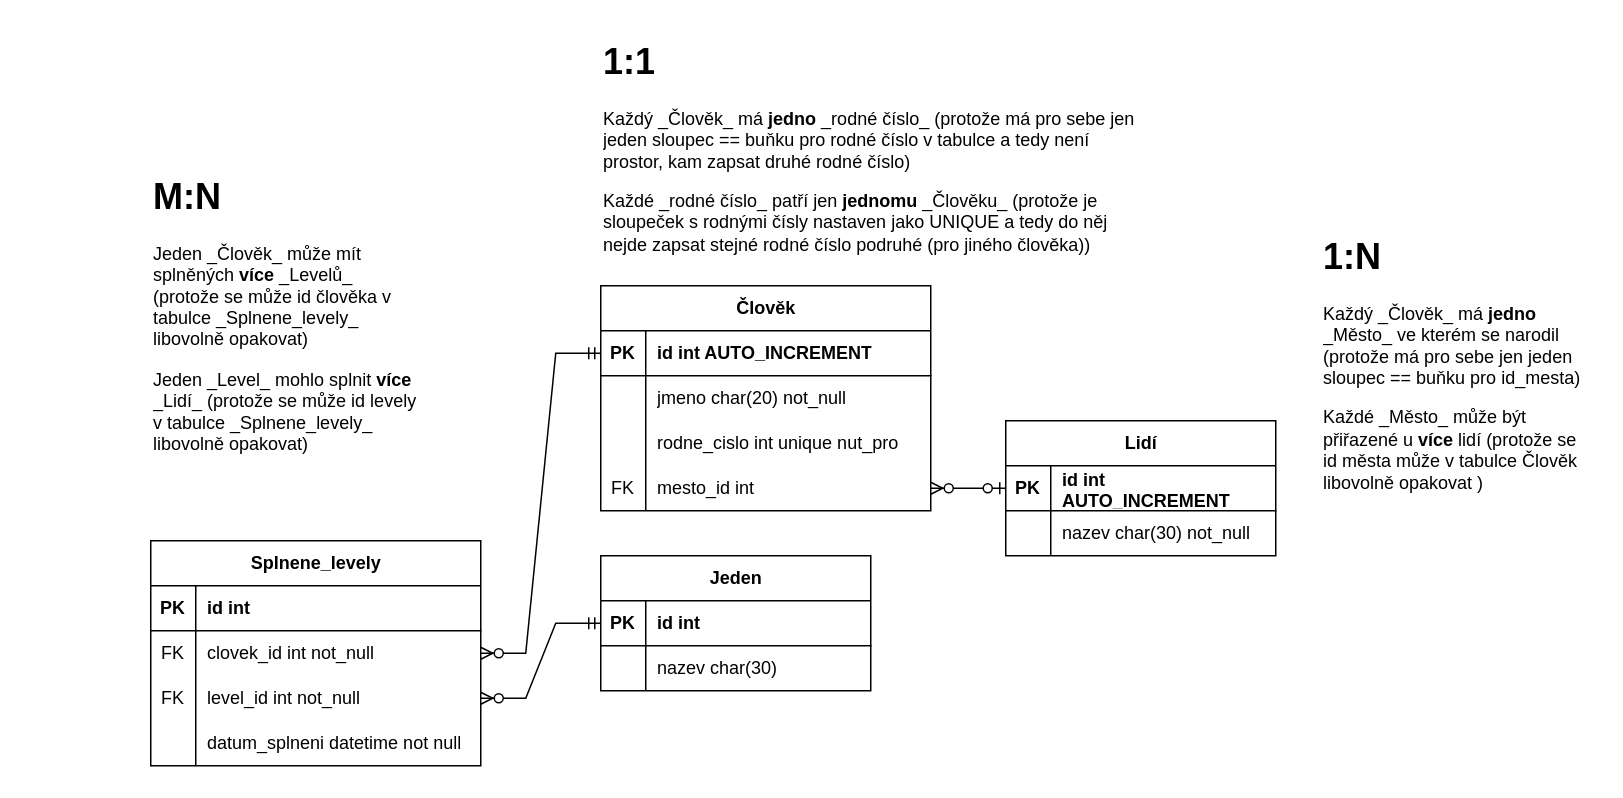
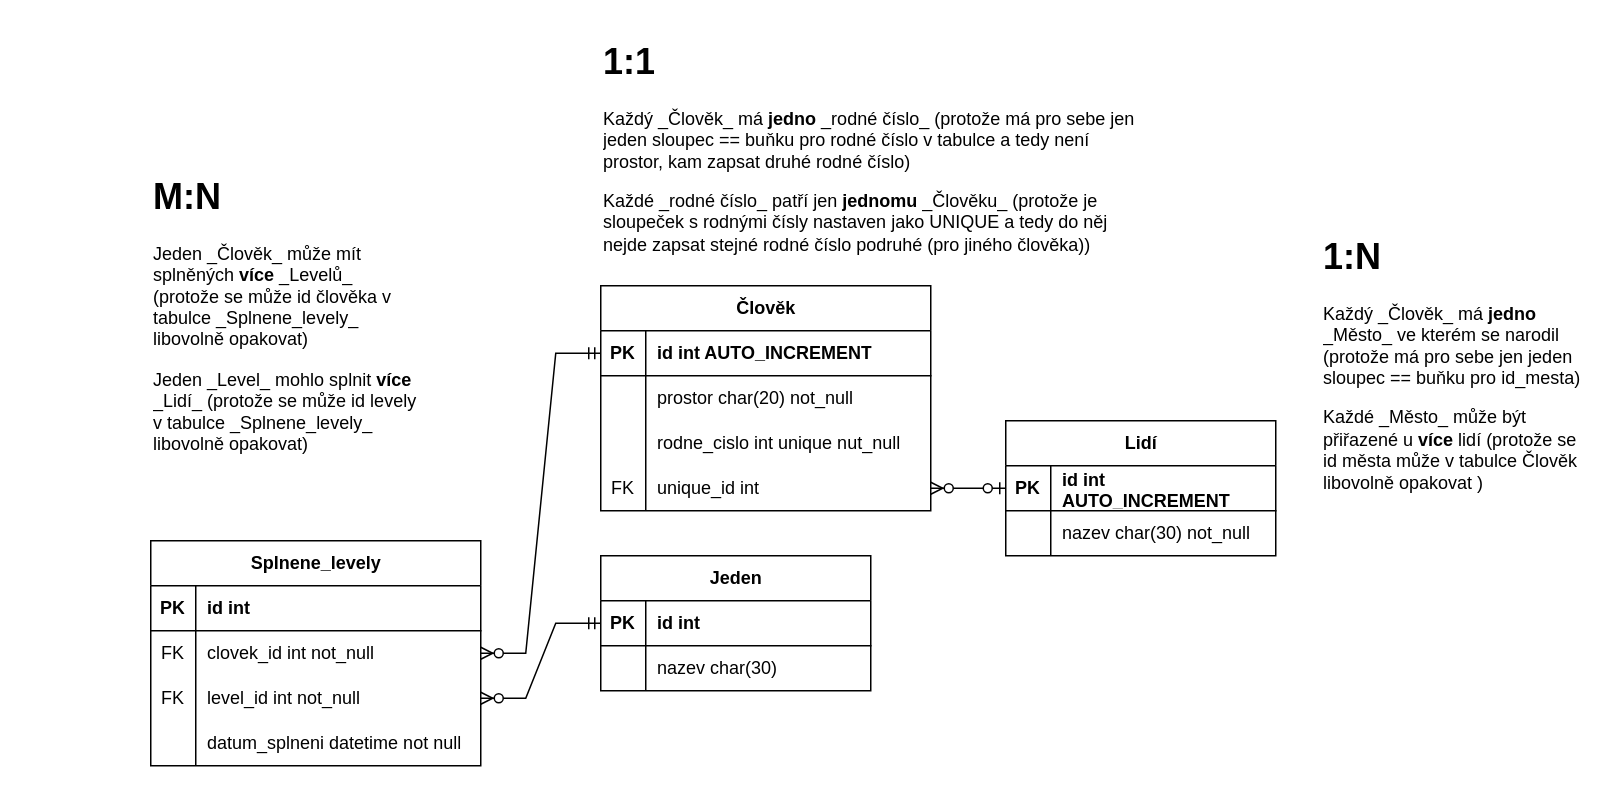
(764, 398) -> (774, 398)
(793, 443) -> (793, 443)
(711, 488) -> (714, 488)
